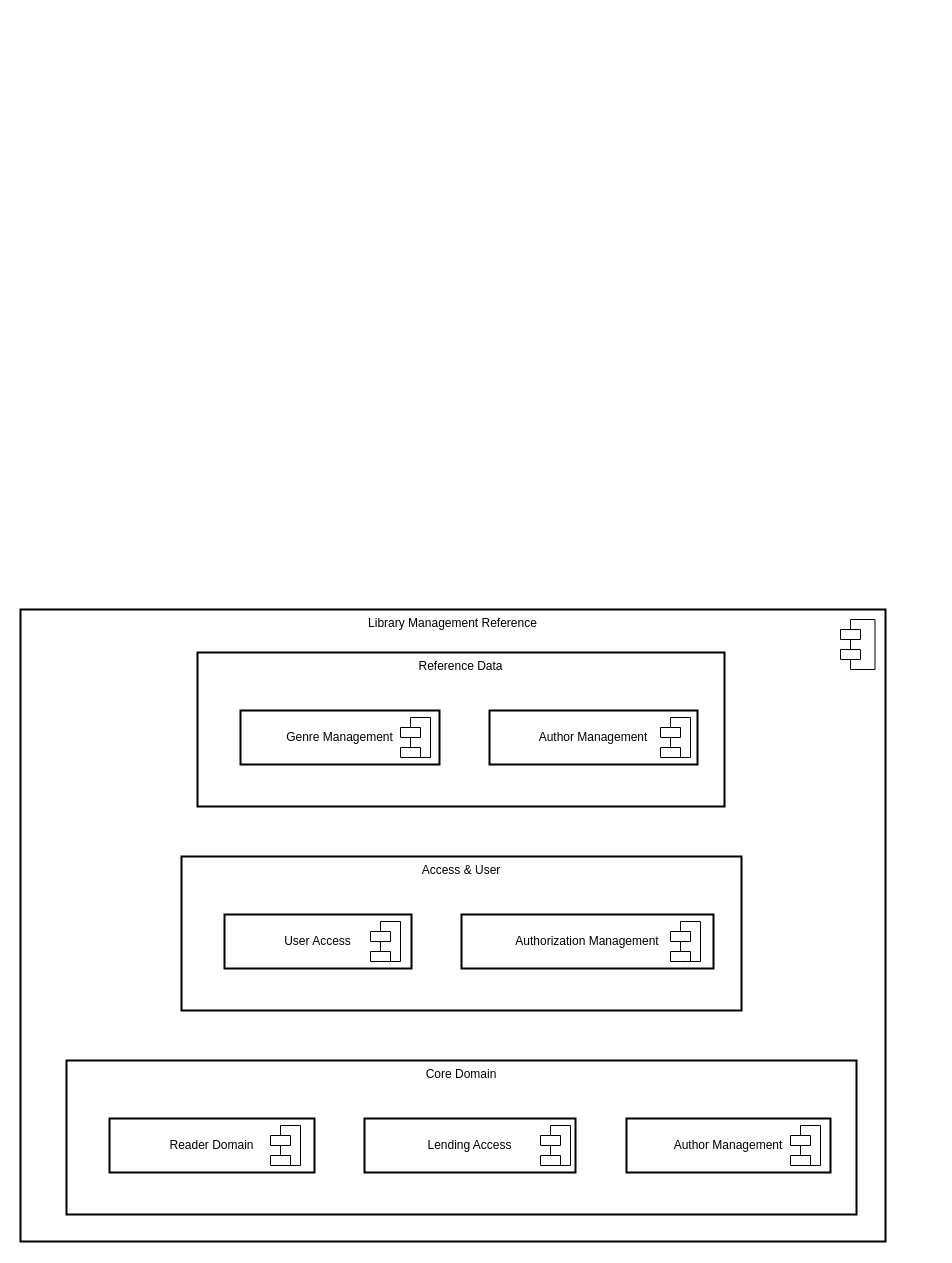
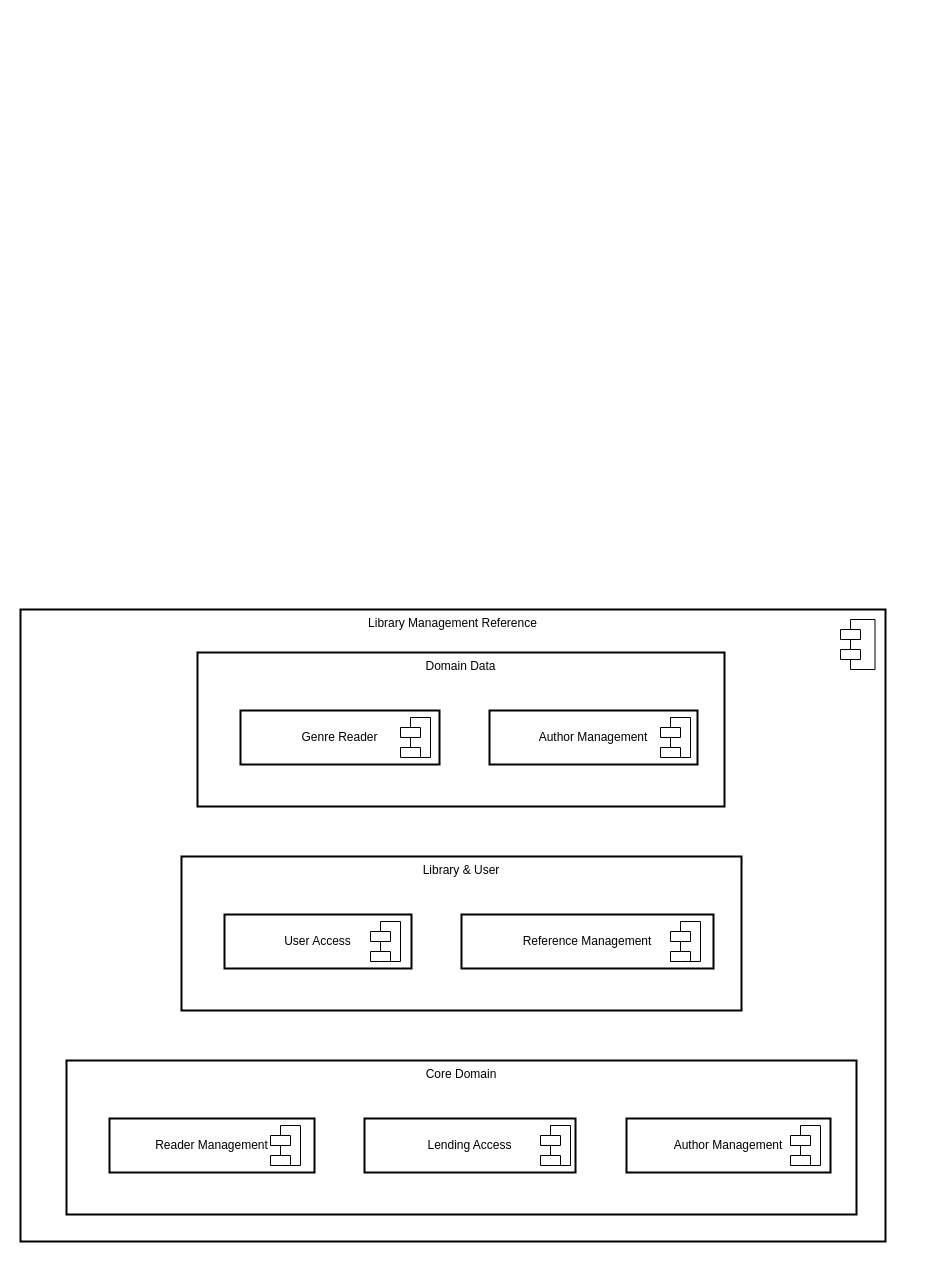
(461, 667) -> (461, 667)
(340, 738) -> (340, 738)
(462, 871) -> (462, 871)
(588, 942) -> (588, 942)
(212, 1146) -> (212, 1146)
